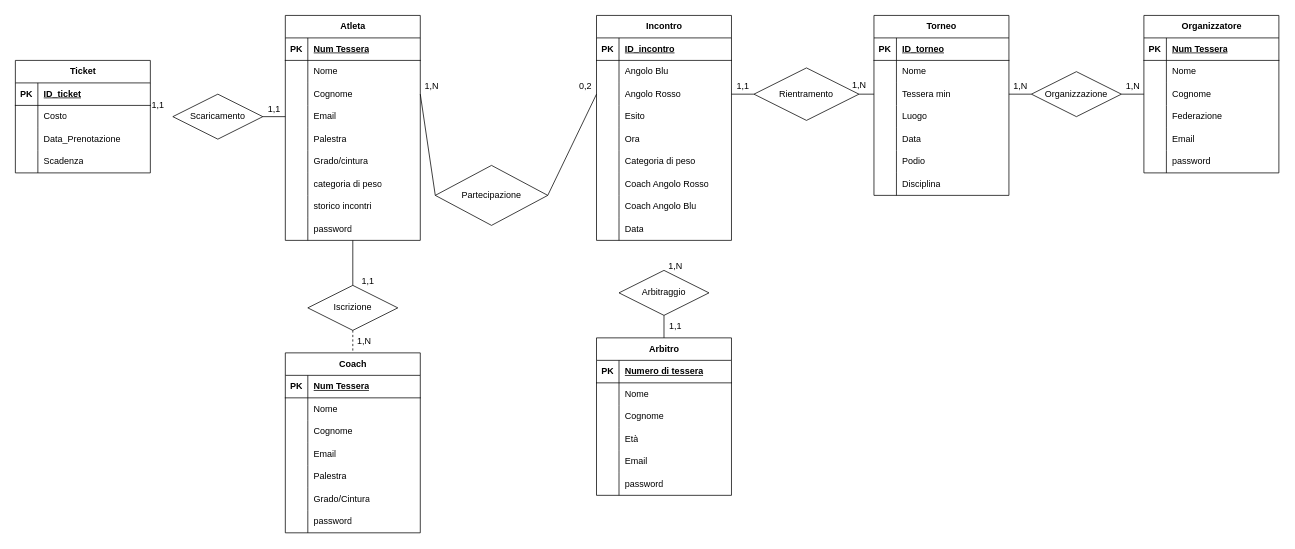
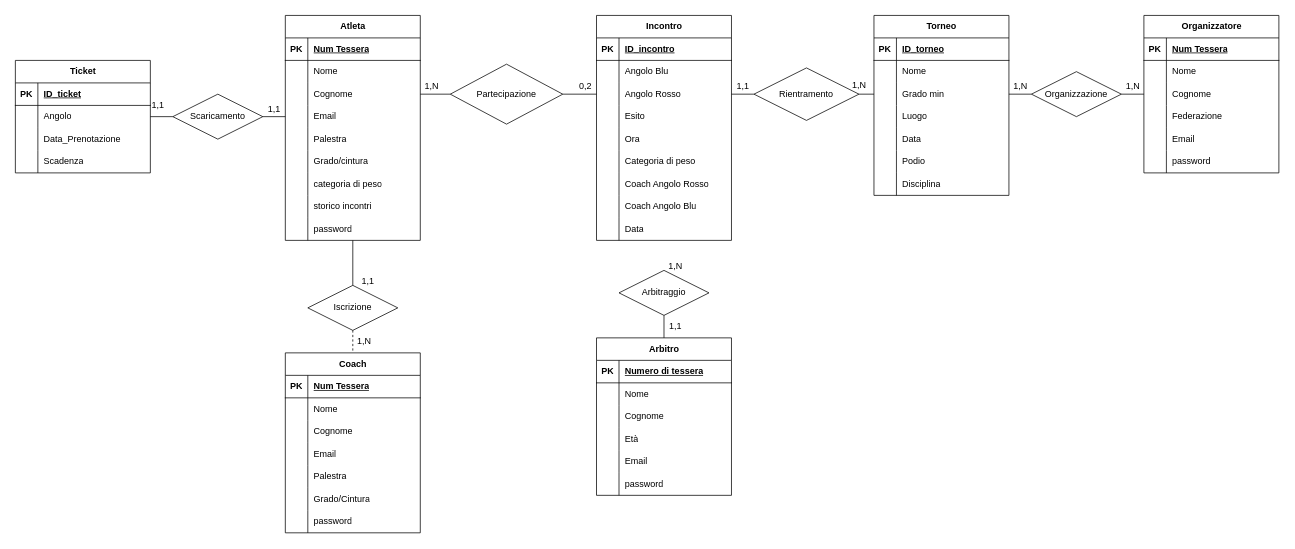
(928, 94) -> (923, 94)
(56, 117) -> (58, 117)
none -> (163, 117)
(492, 195) -> (507, 94)
